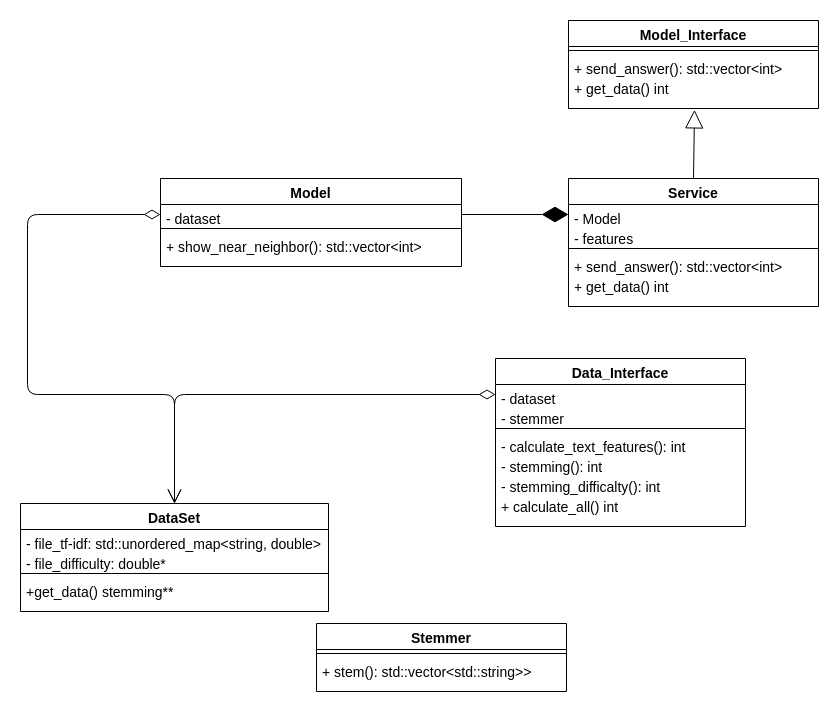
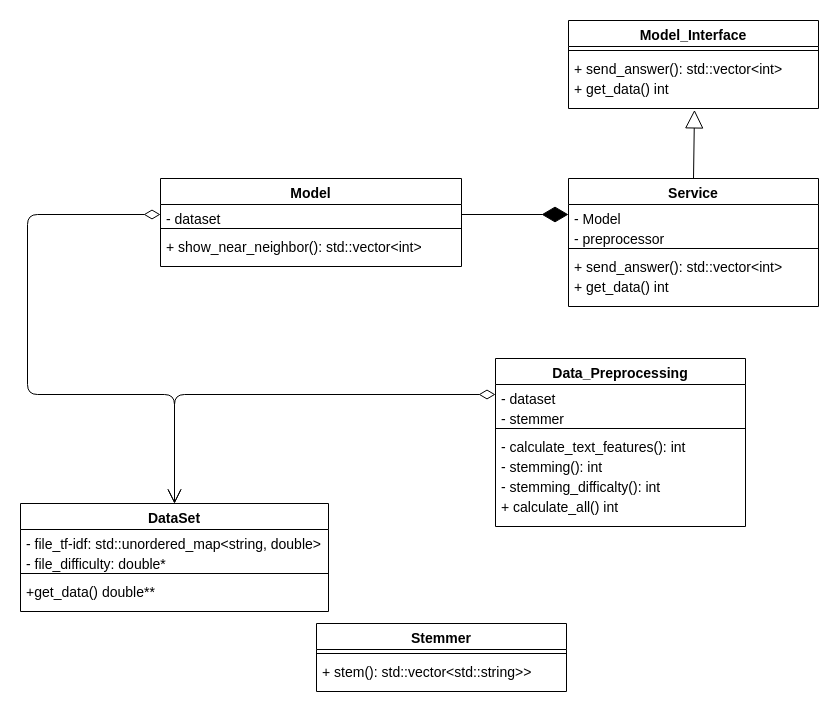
(611, 239) -> (627, 239)
(620, 373) -> (620, 373)
(109, 592) -> (101, 592)
